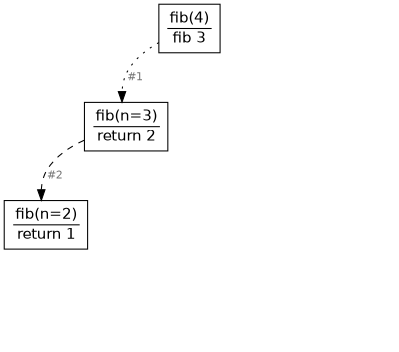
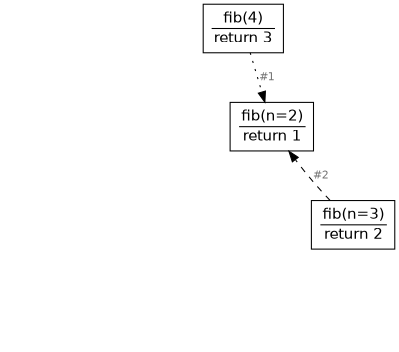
(189, 38) -> (243, 38)
(134, 62) -> (256, 72)
